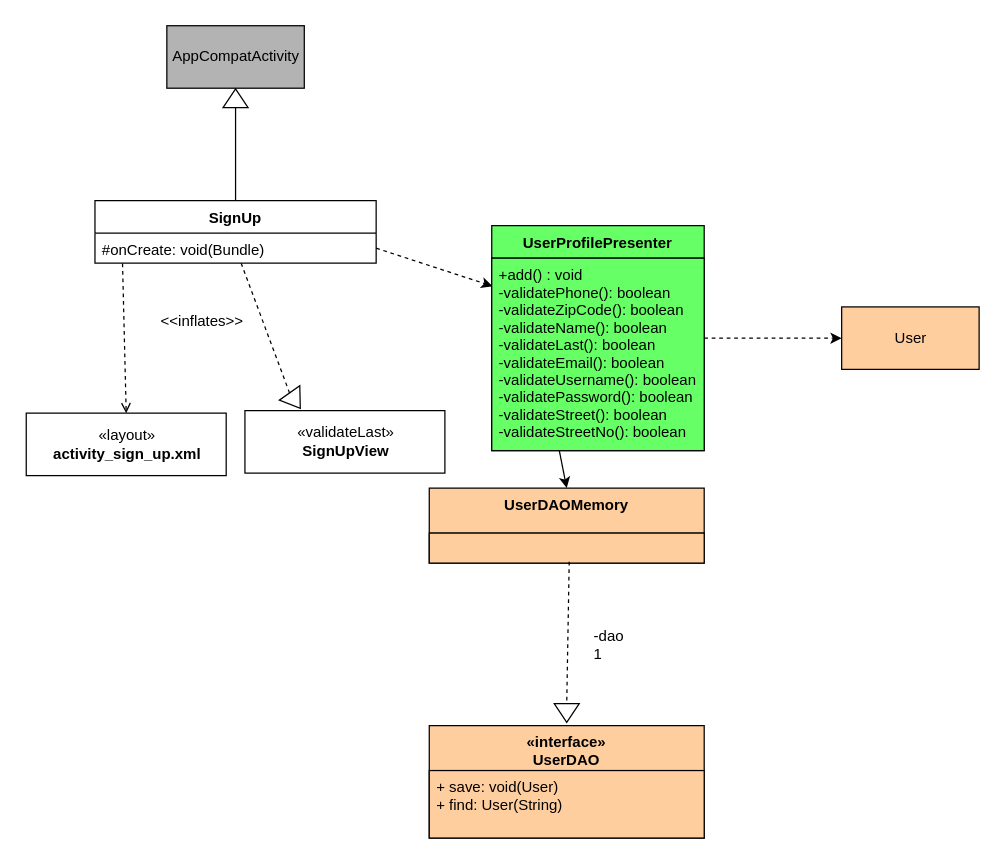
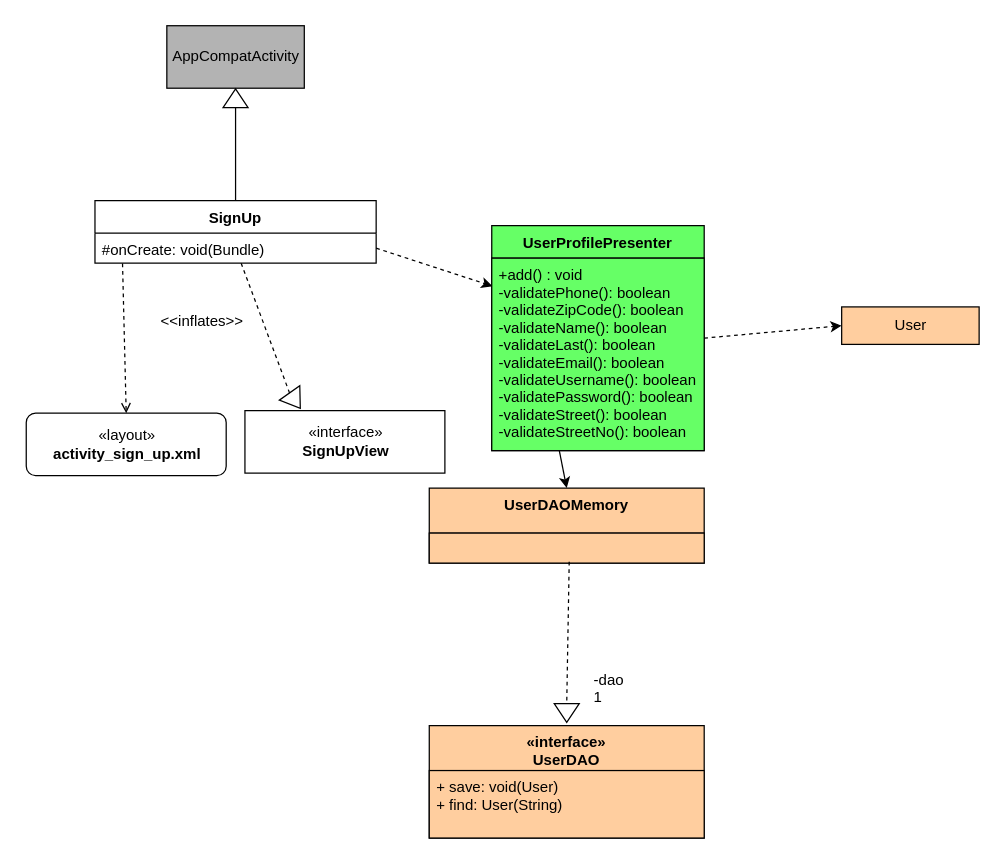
(911, 338) -> (911, 326)
(346, 442) -> (346, 442)
(126, 444) -> (126, 444)
(623, 638) -> (623, 682)
